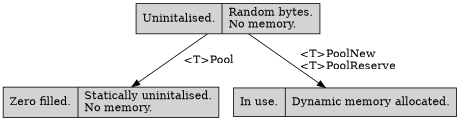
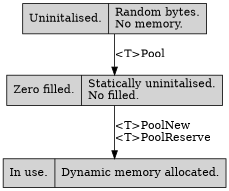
(284, 59) -> (115, 128)
(119, 108) -> (114, 96)
